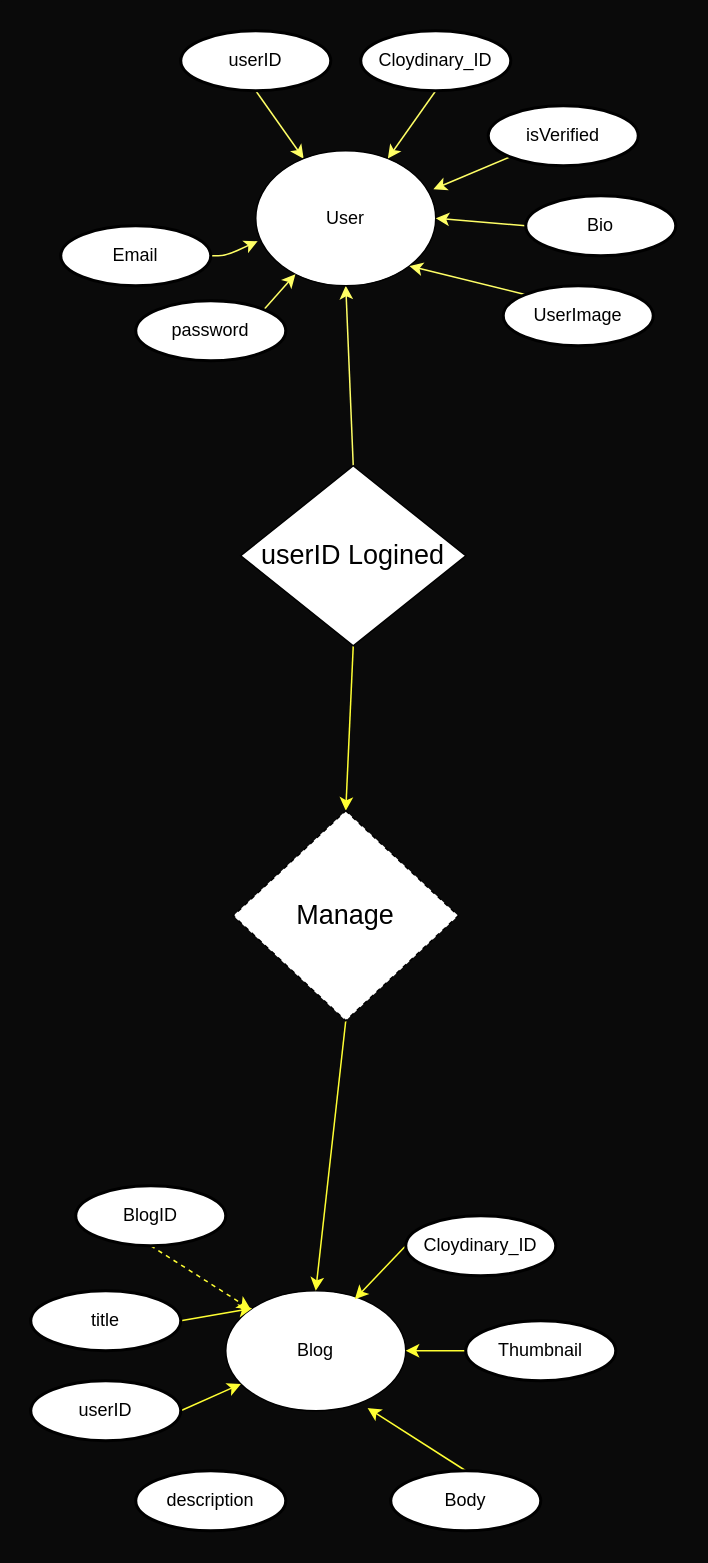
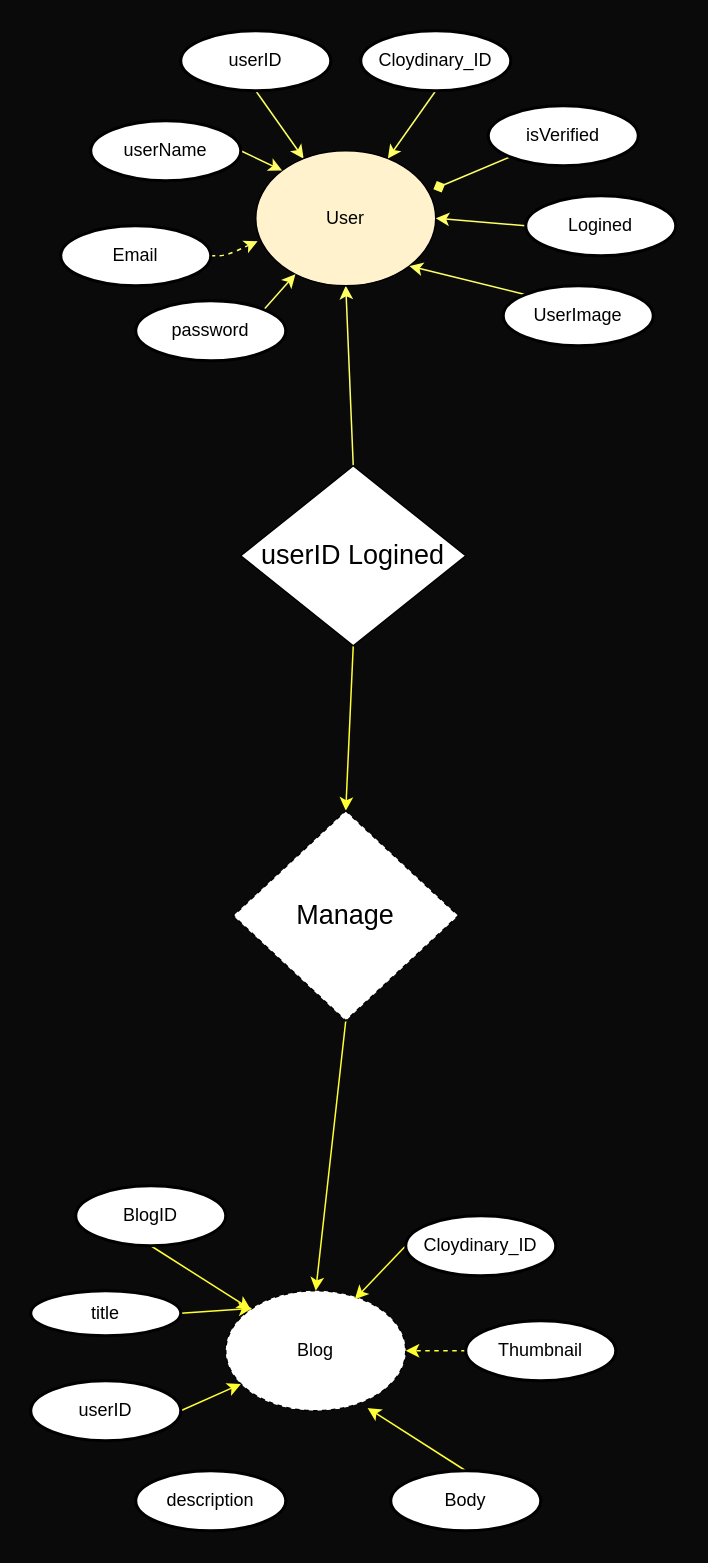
none -> (166, 151)
none -> (257, 159)
(443, 185) -> (444, 185)
(346, 218) -> (346, 218)
(601, 226) -> (601, 226)
(231, 253) -> (231, 253)
(197, 1275) -> (197, 1275)
(106, 1321) -> (106, 1313)
(316, 1351) -> (316, 1351)
(441, 1351) -> (441, 1351)
